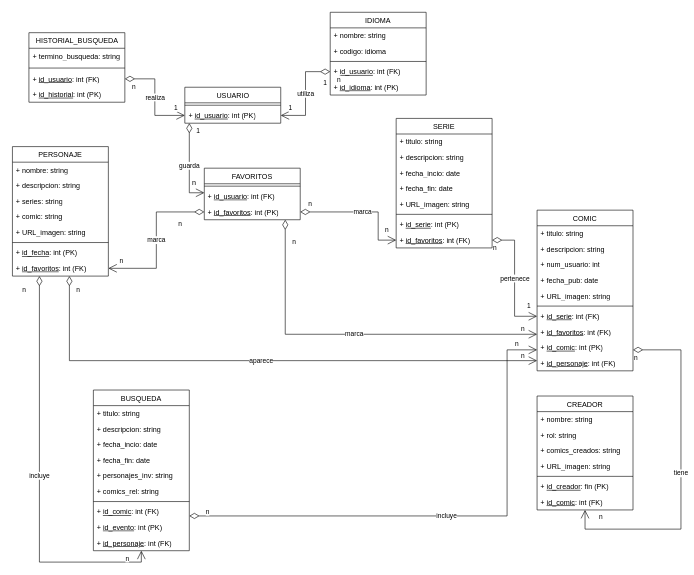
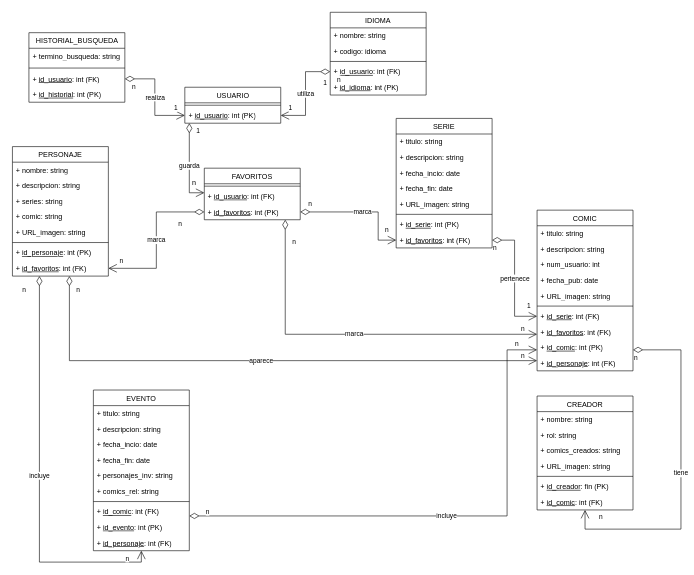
(52, 254) -> (60, 254)
(141, 399) -> (141, 399)
